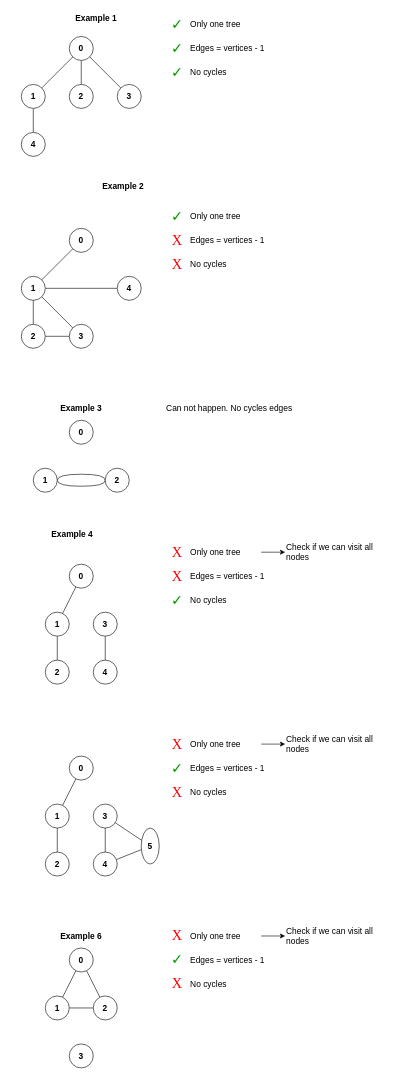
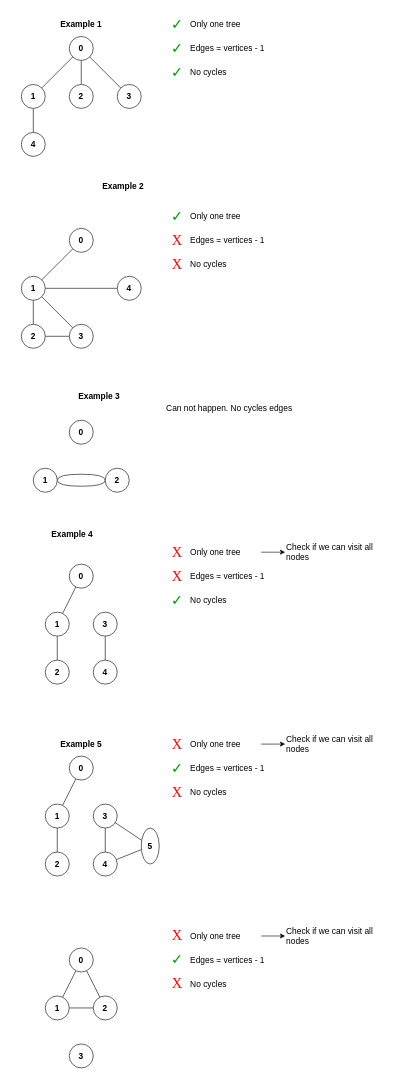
(96, 18) -> (81, 24)
(81, 408) -> (99, 396)
none -> (81, 744)
(81, 936) -> none
